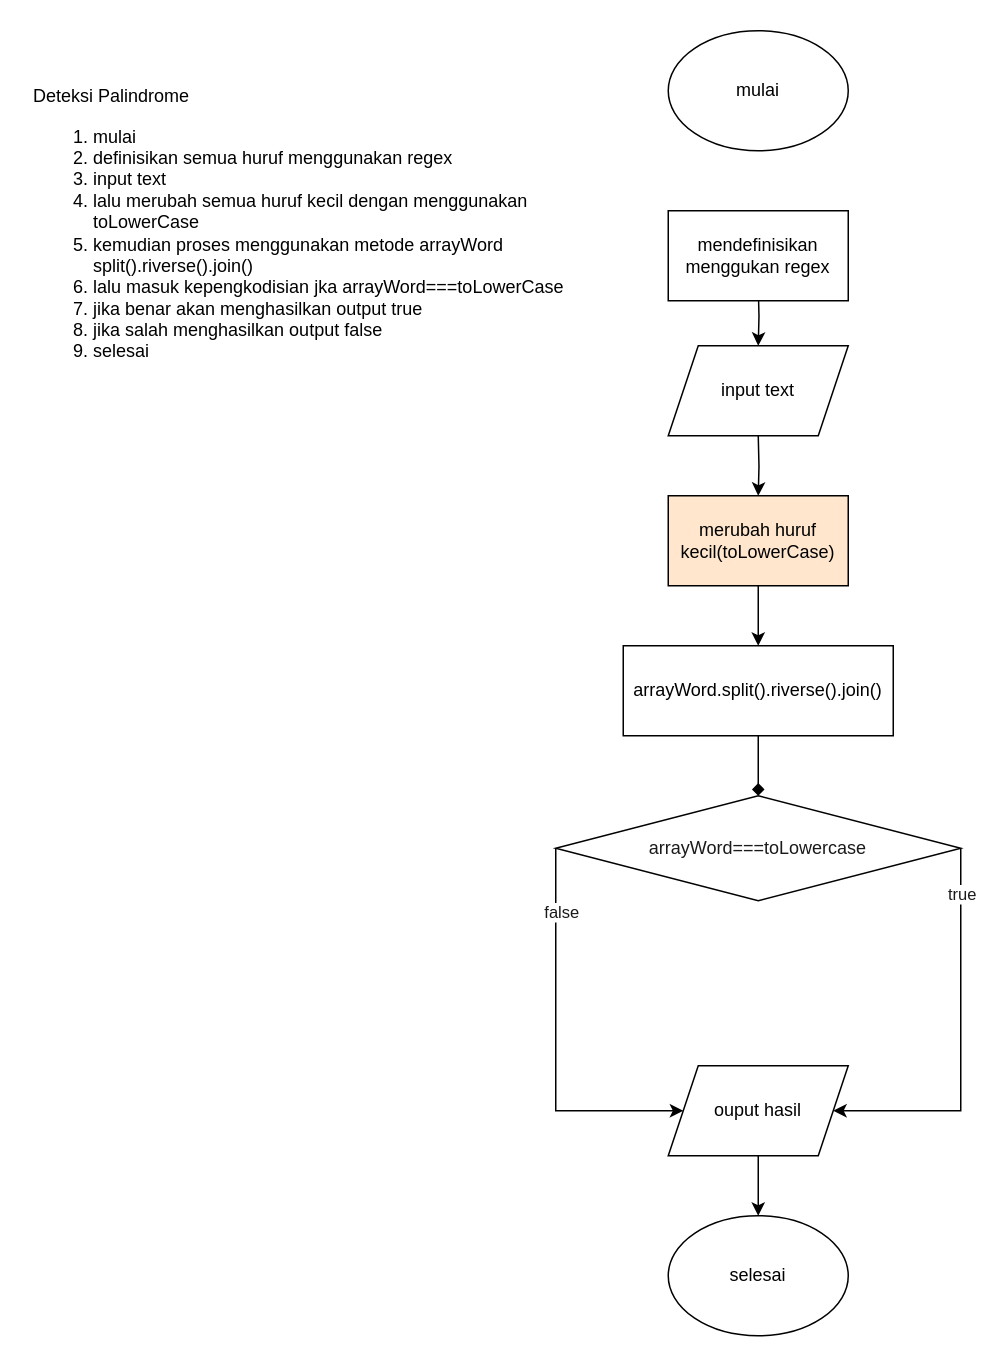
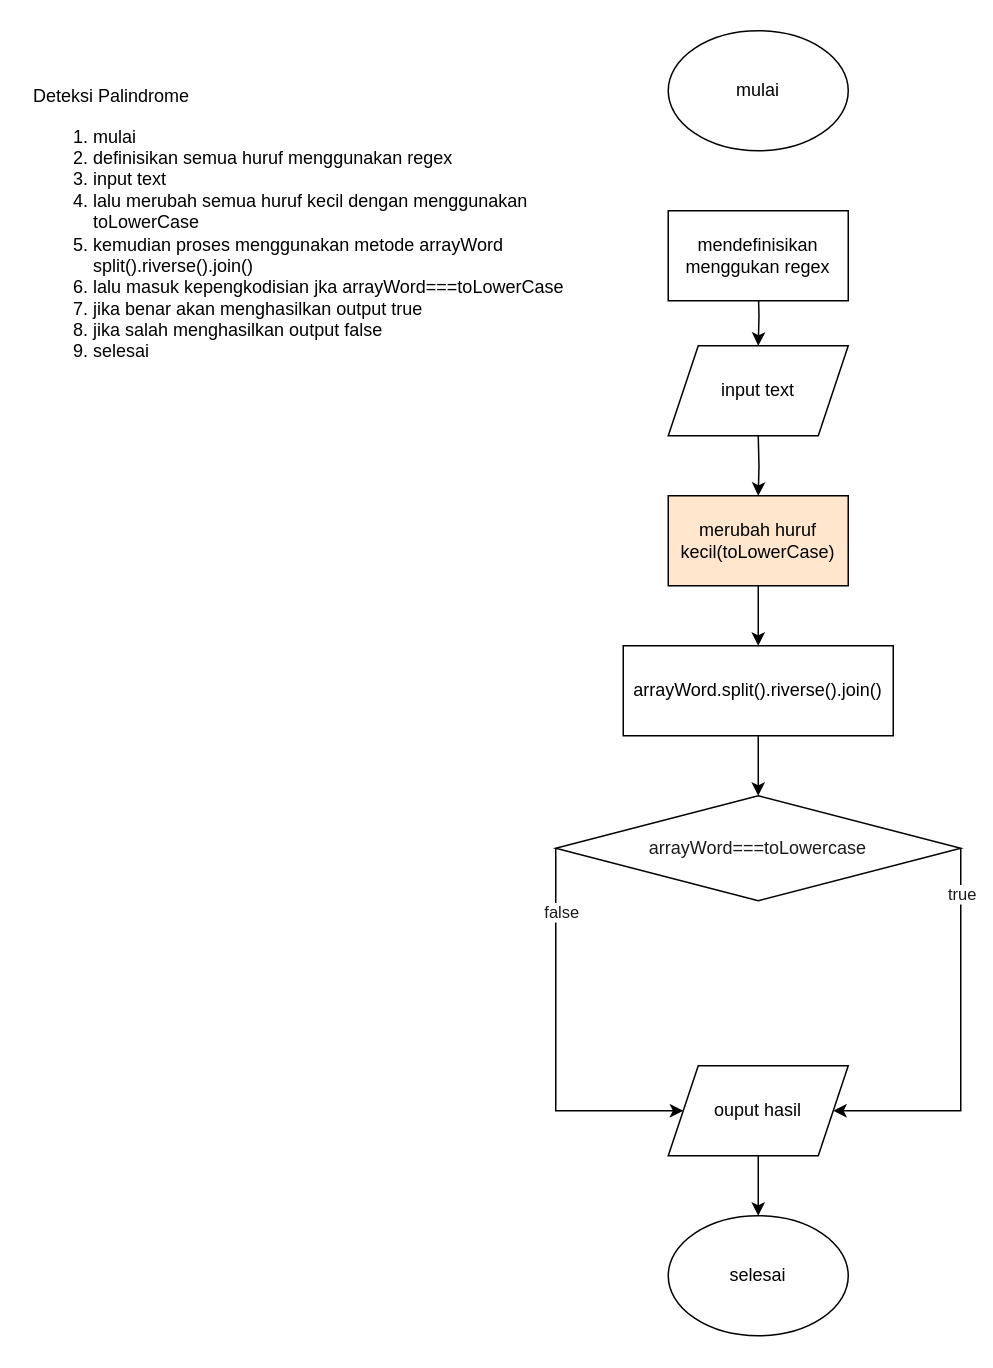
(758, 783) -> (758, 784)
